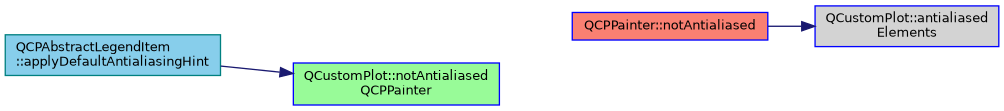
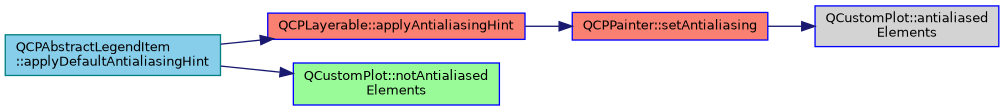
none -> (396, 26)
(670, 26) -> (670, 26)
(396, 84) -> (396, 84)
